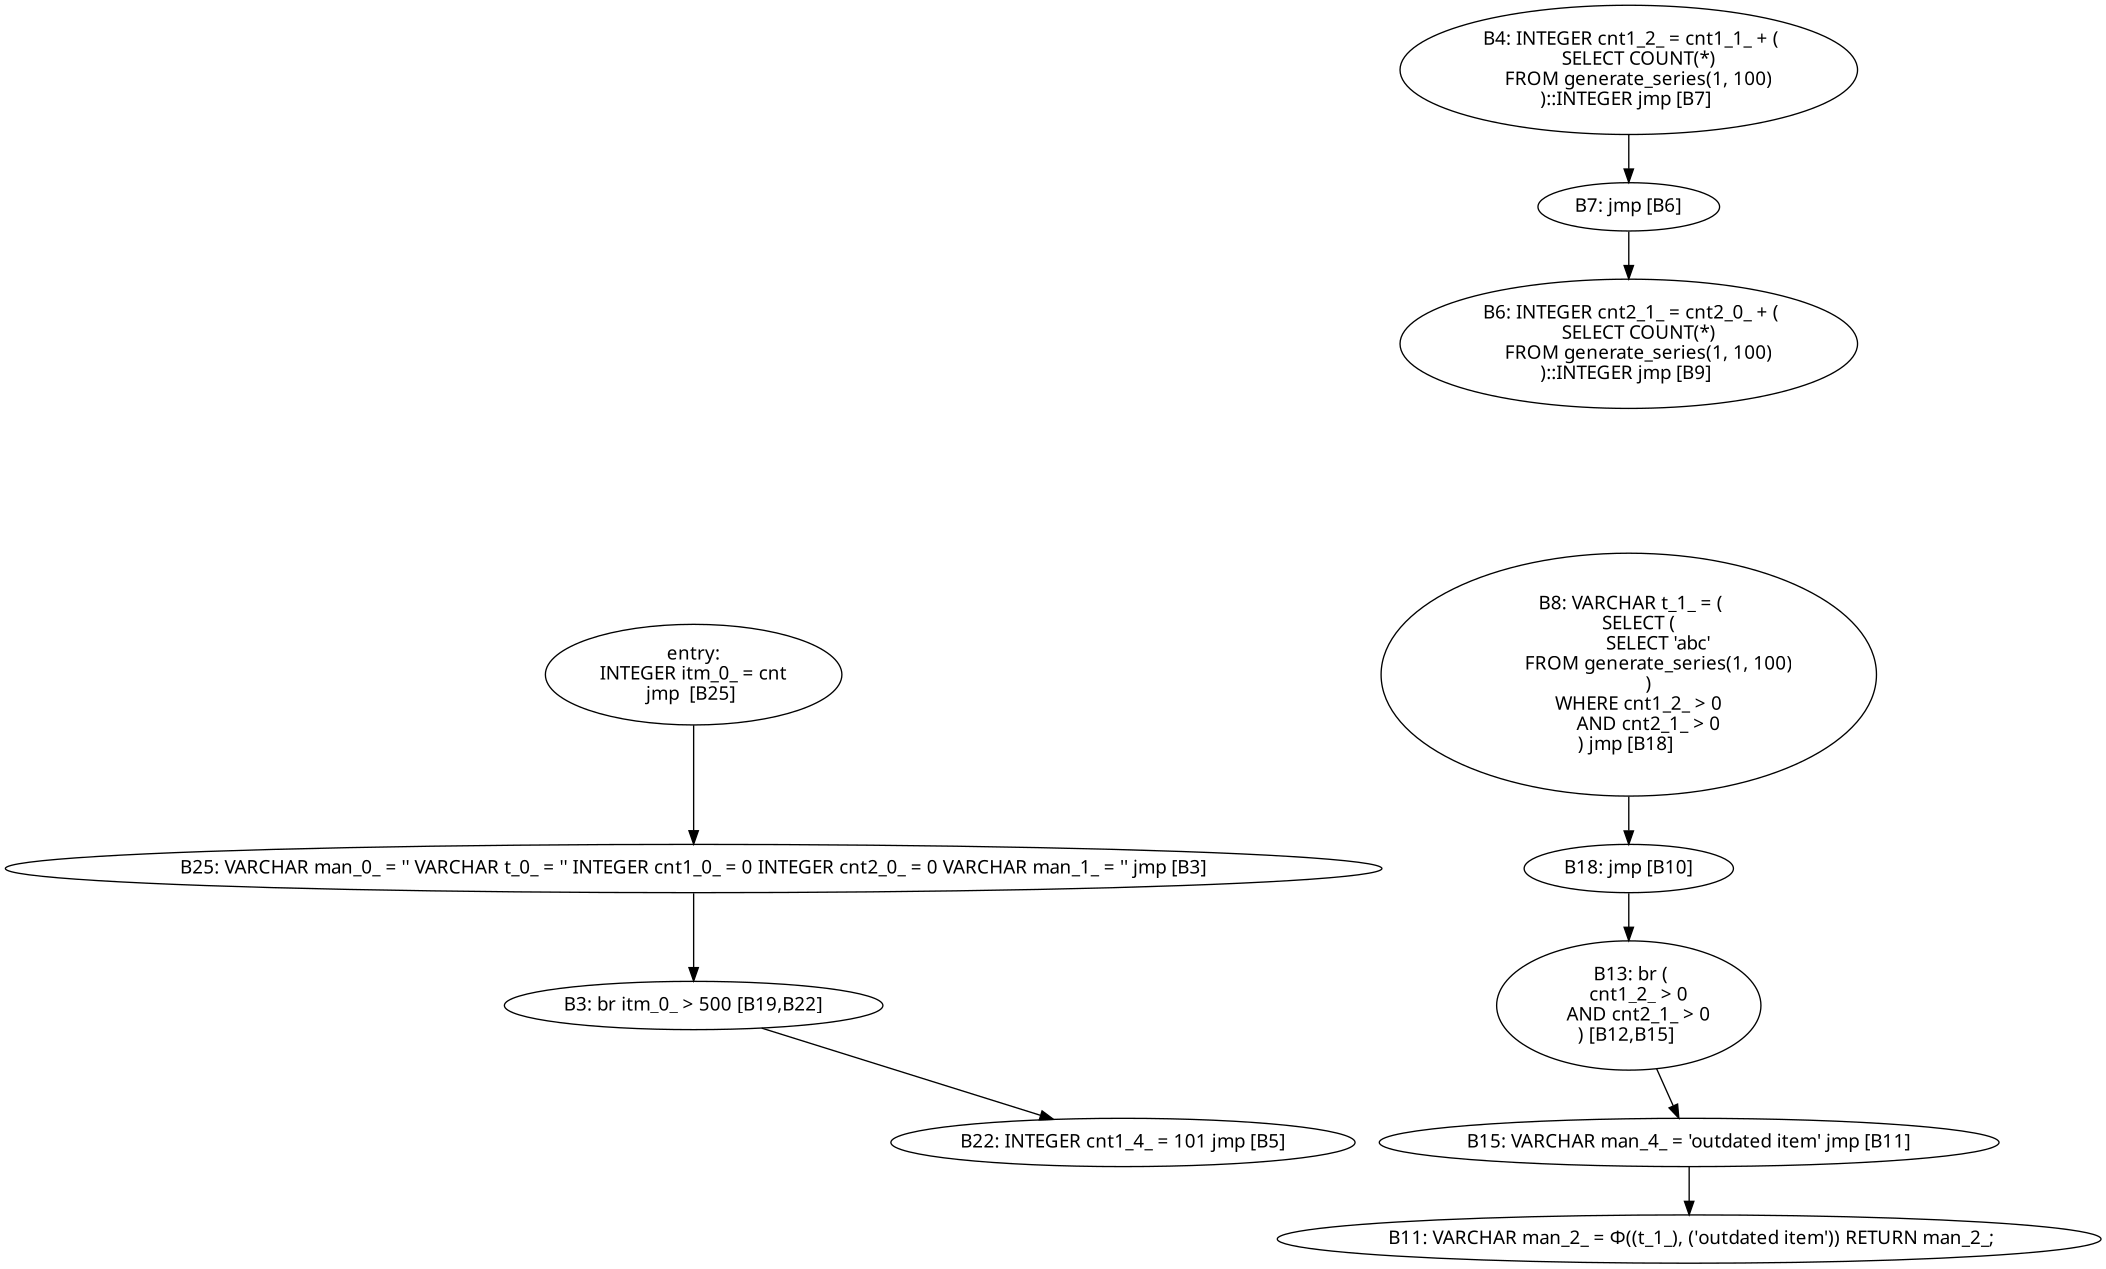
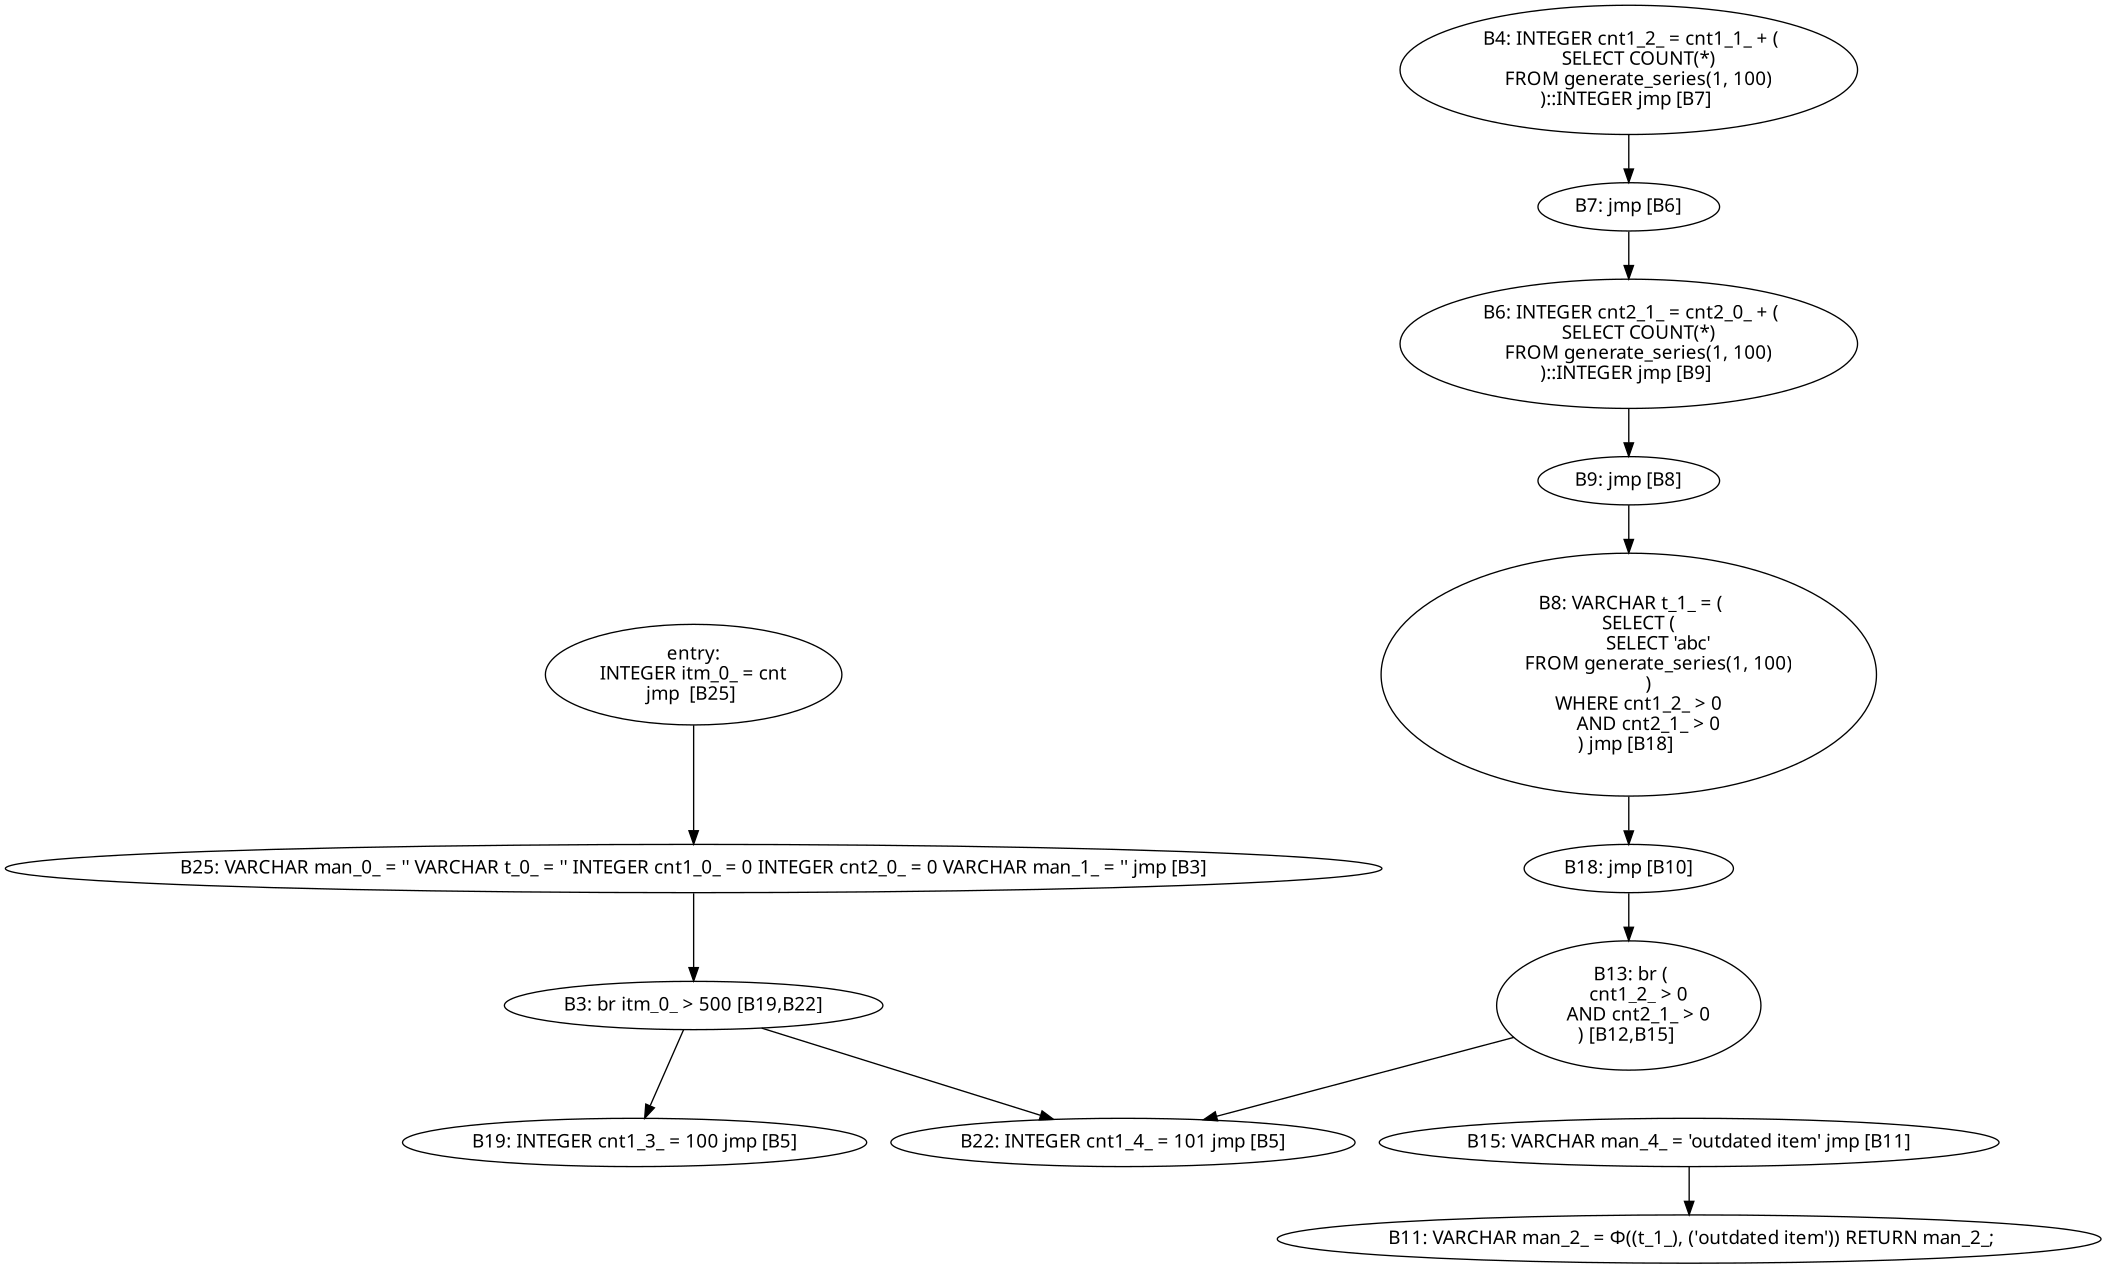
none -> (1629, 481)
(1665, 1087) -> (1365, 1077)
none -> (635, 1142)
